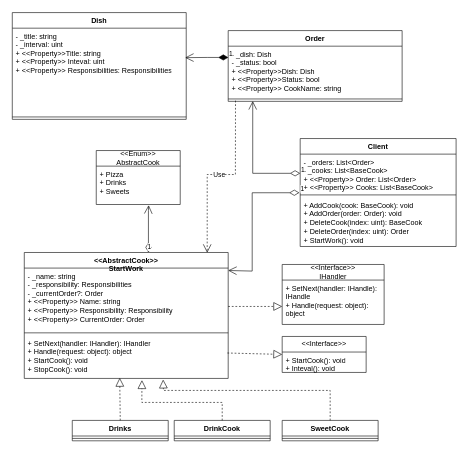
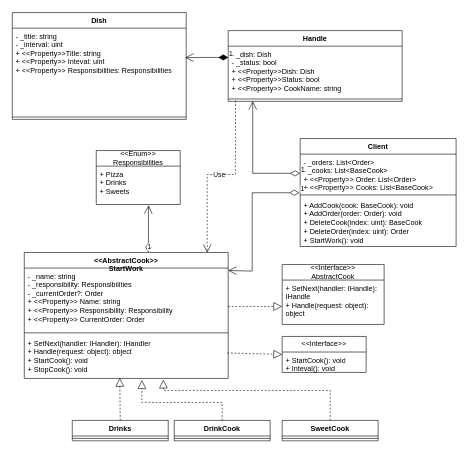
(315, 39) -> (315, 39)
(138, 158) -> (138, 158)
(333, 272) -> (333, 272)
